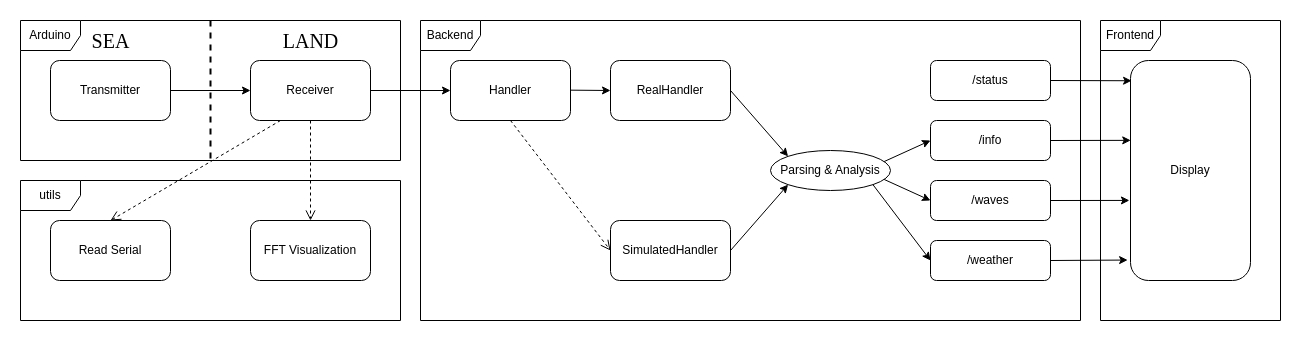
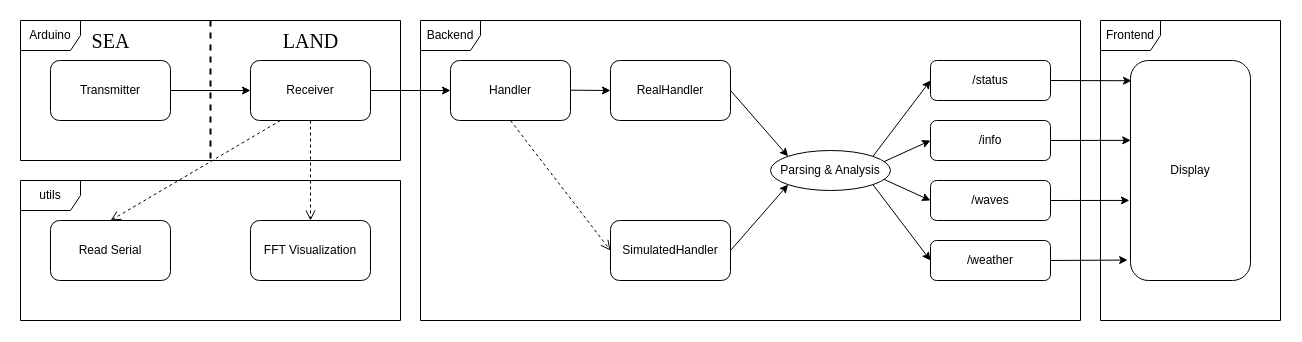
none -> (900, 121)
